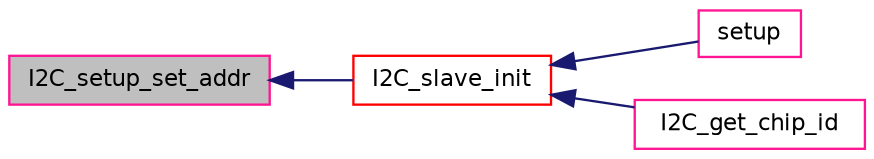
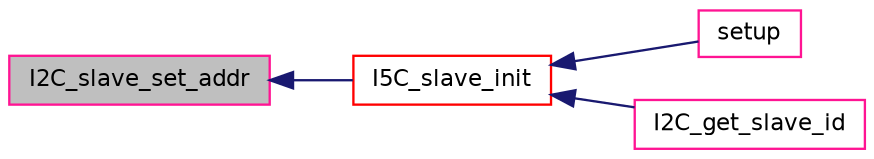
(140, 80) -> (140, 80)
(452, 80) -> (452, 80)
(750, 124) -> (750, 124)
